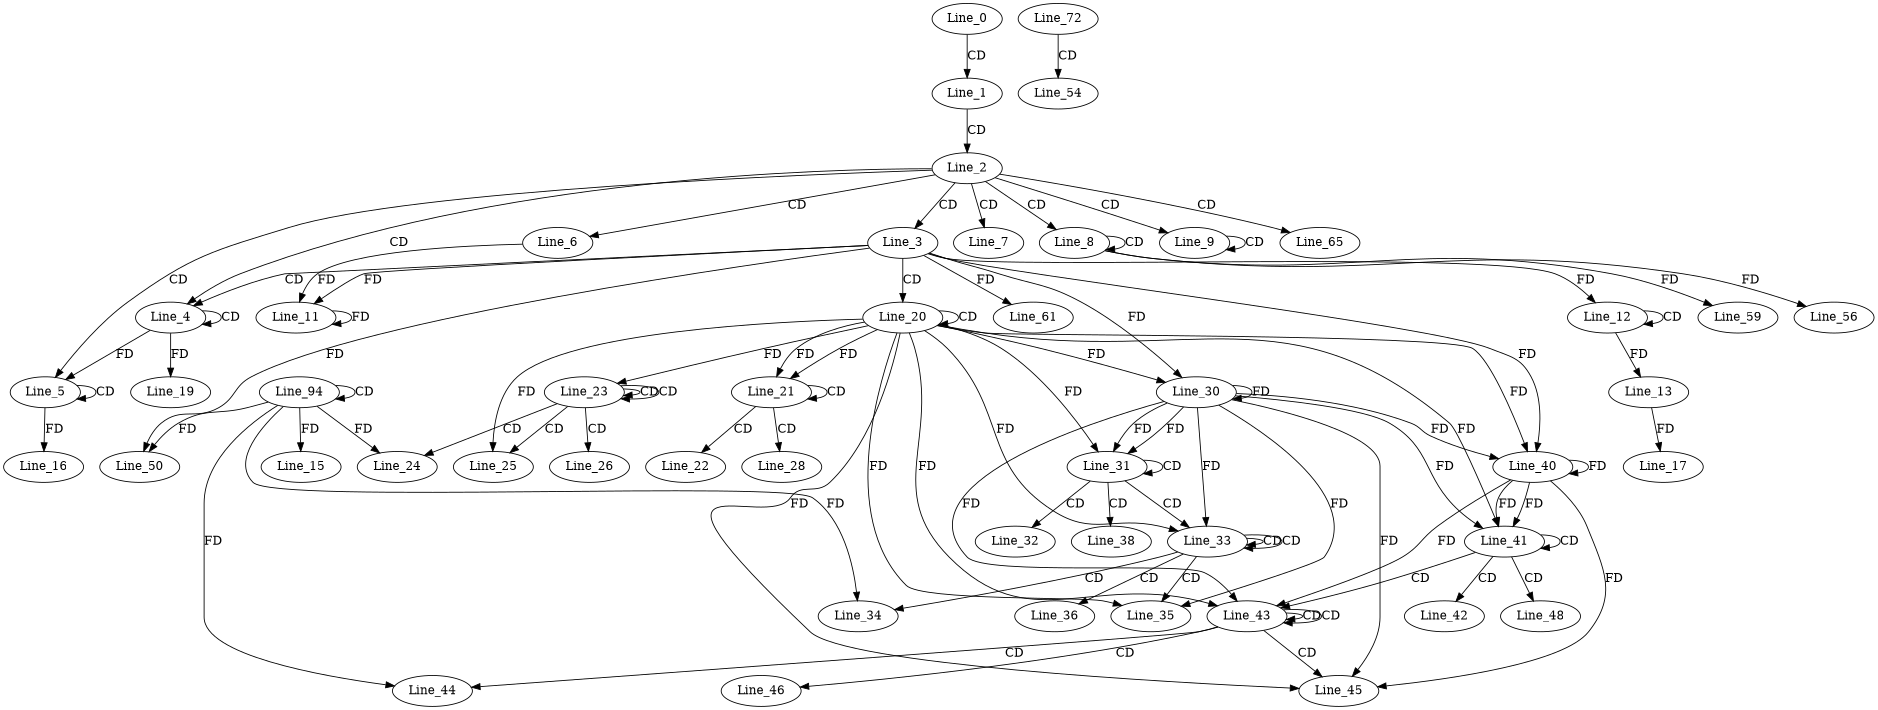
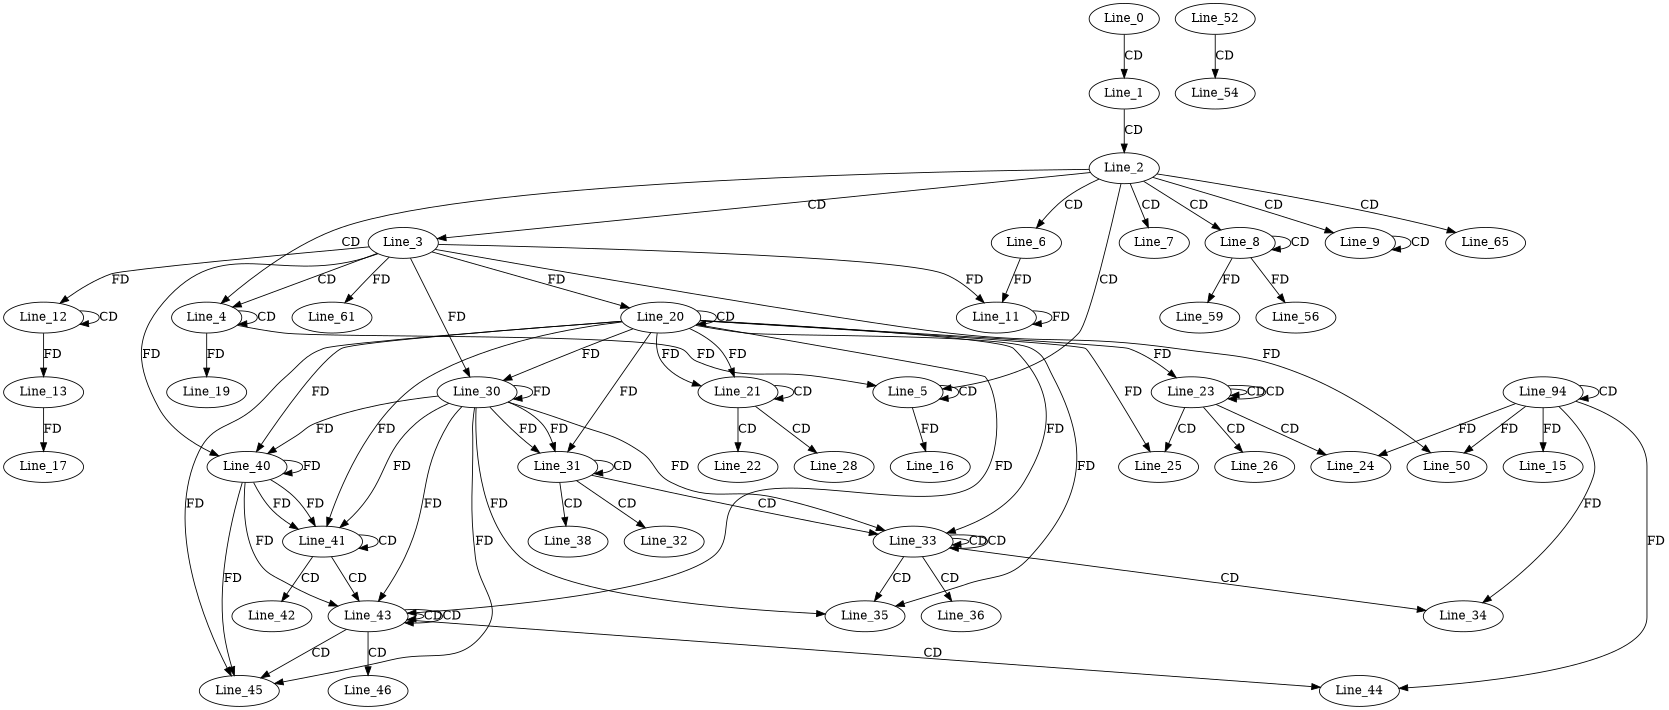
(1058, 19) -> (1215, 19)
(912, 280) -> (557, 280)
(1541, 616) -> none
